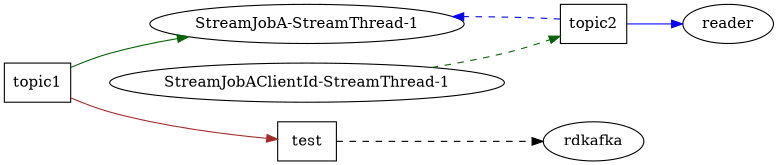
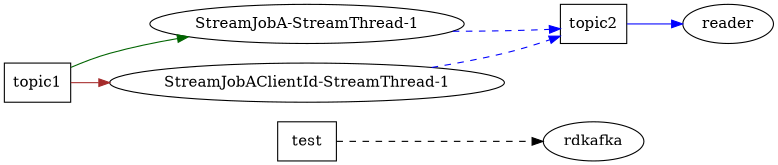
(512, 17) -> (501, 31)
(491, 56) -> (491, 56)
(167, 125) -> (85, 83)
